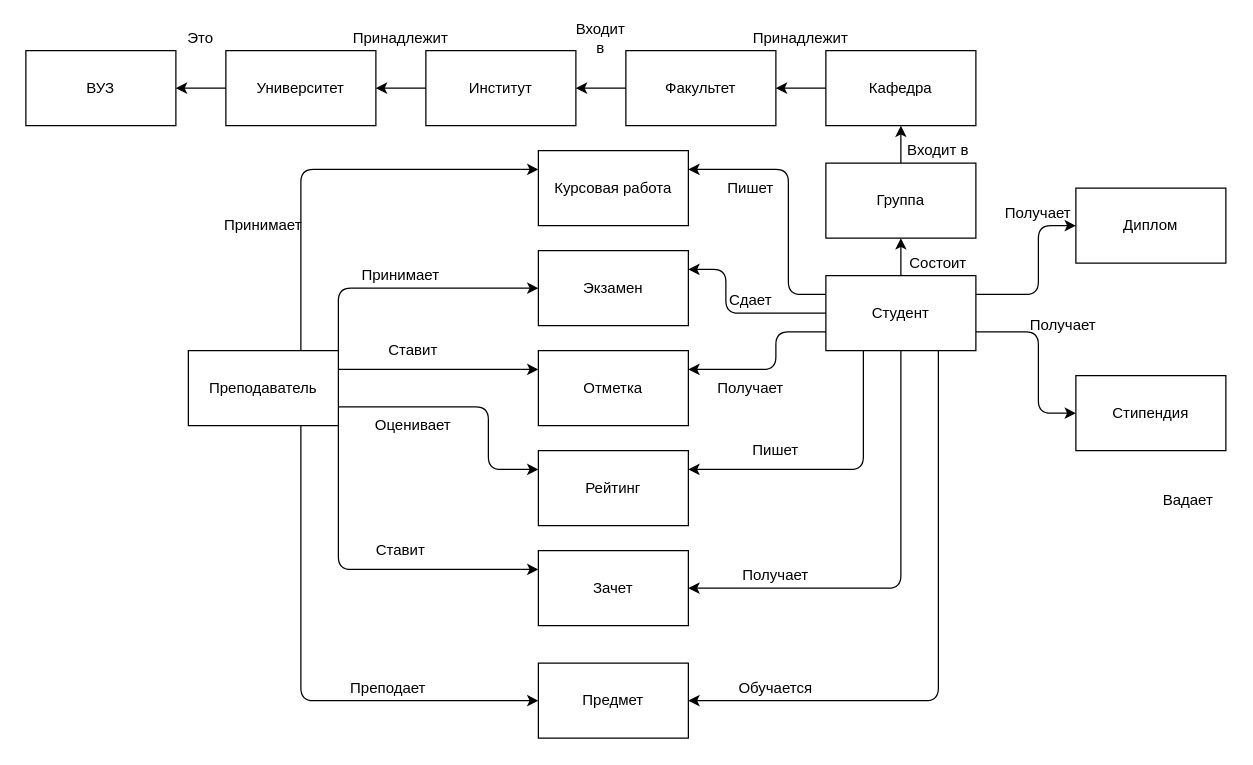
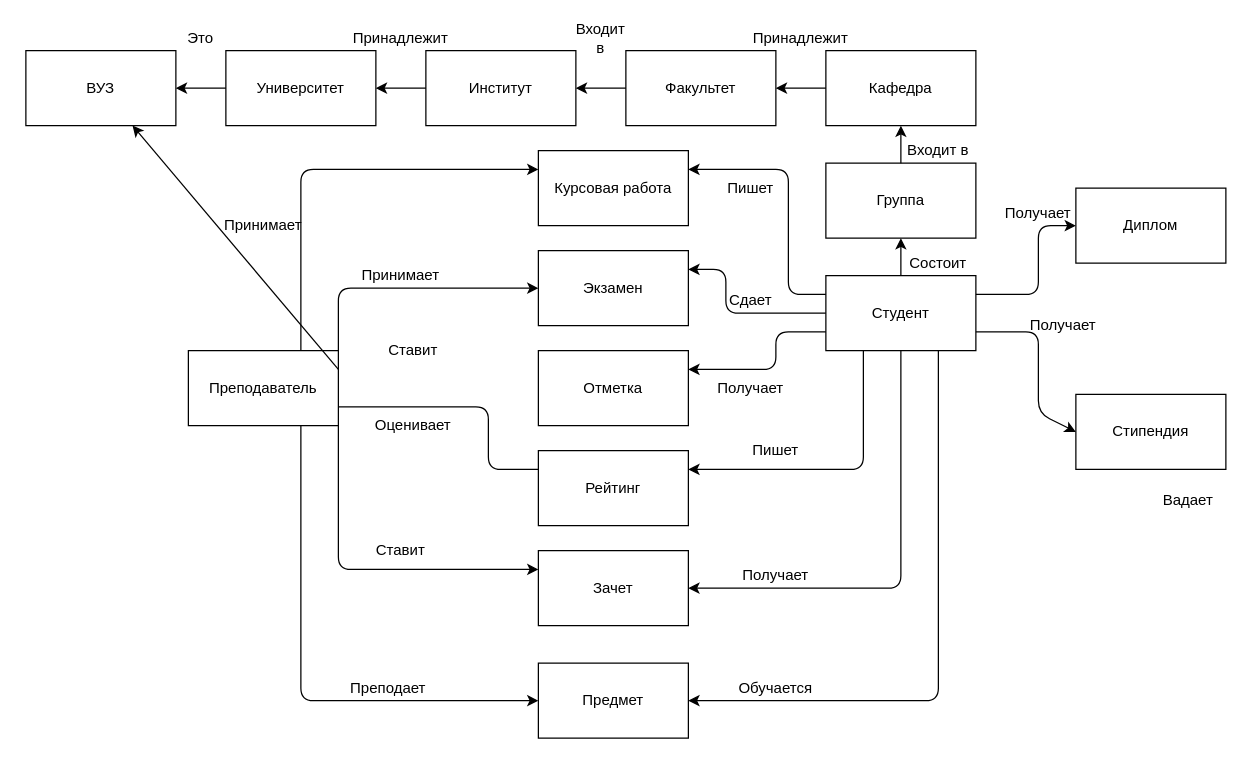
(434, 369) -> (238, 251)
(1151, 413) -> (1151, 432)
(528, 469) -> (532, 469)
